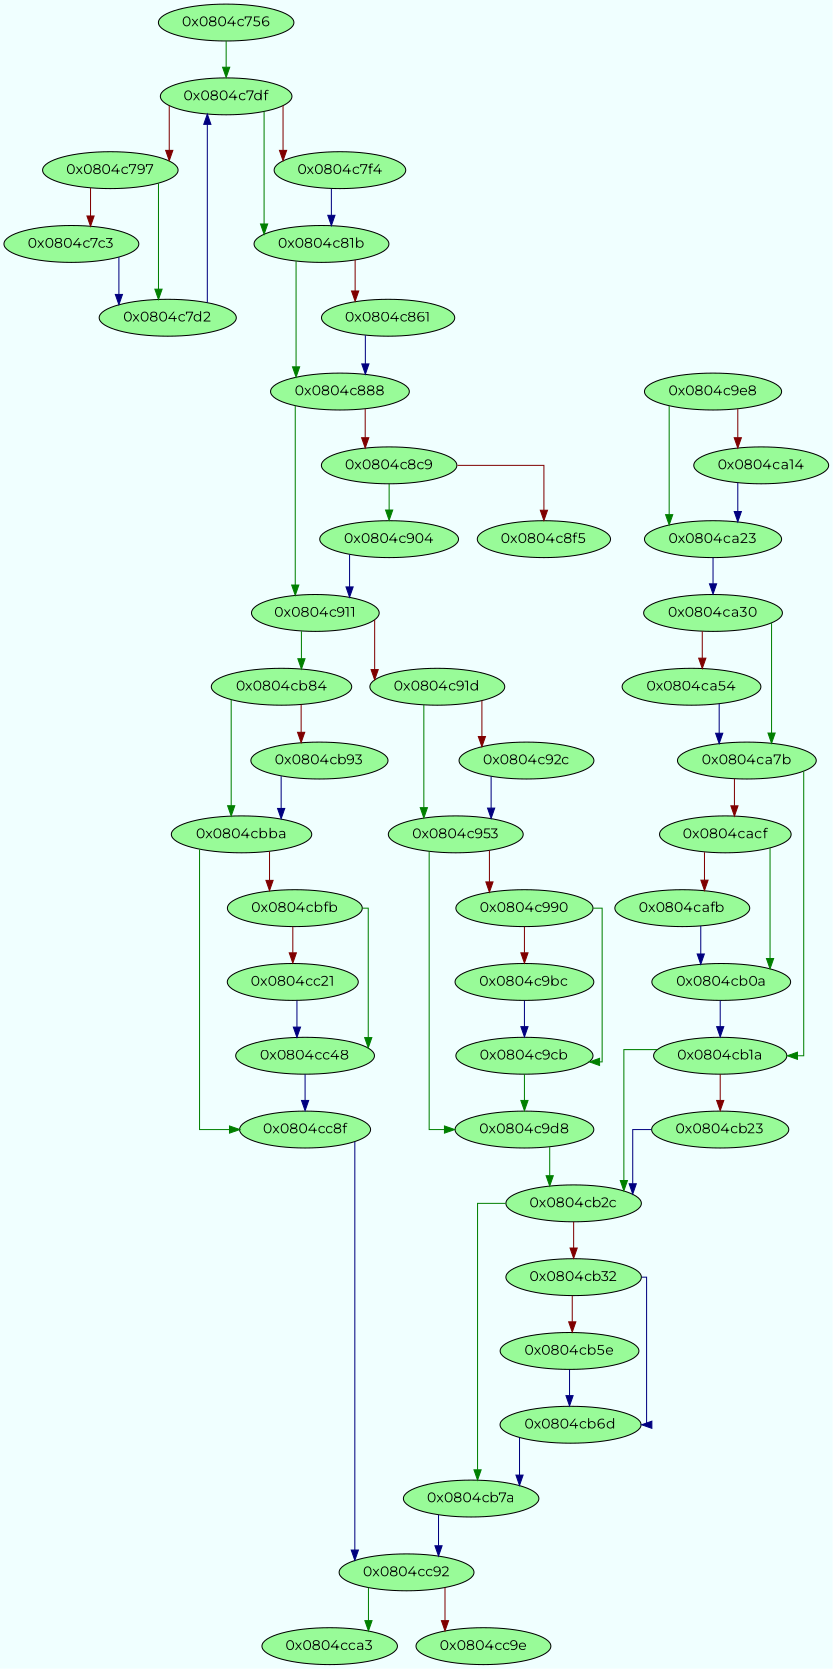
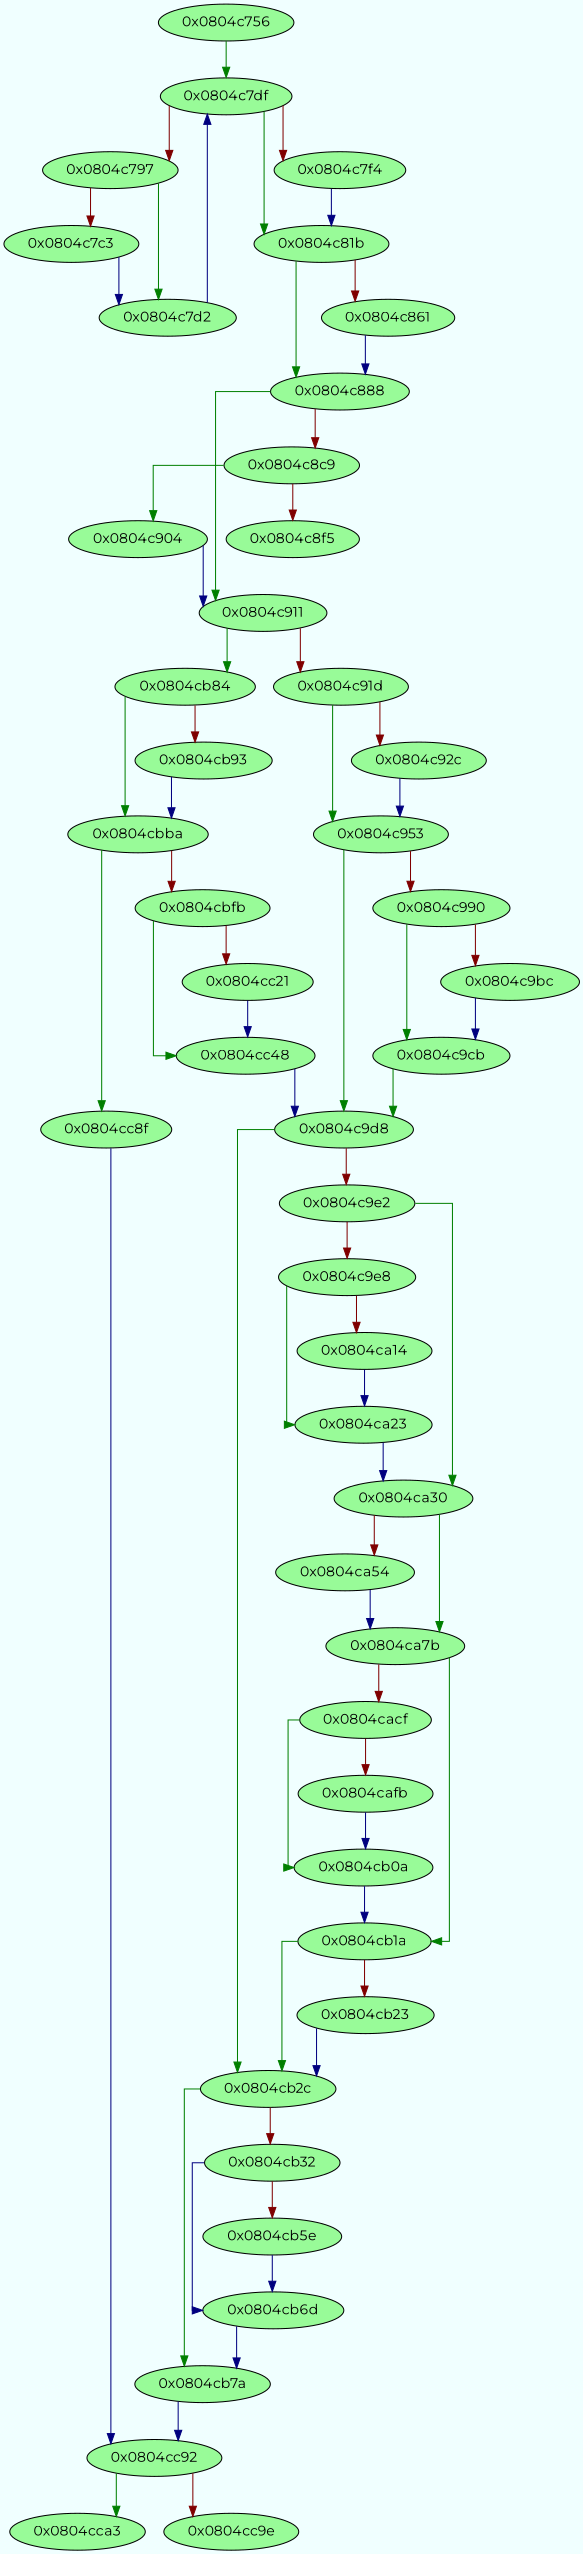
(305, 1087) -> (295, 1088)
none -> (347, 1203)
